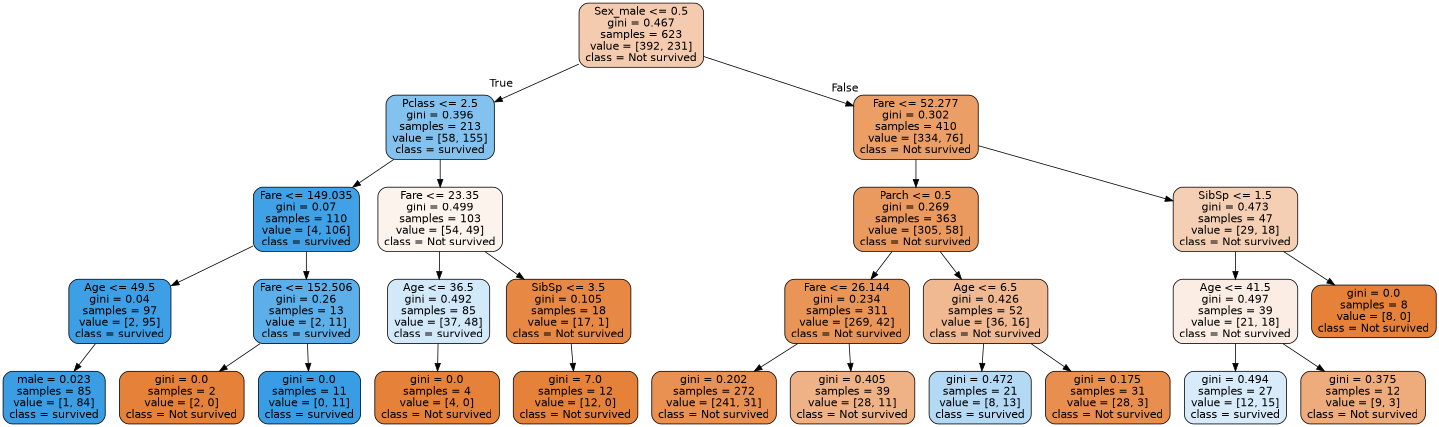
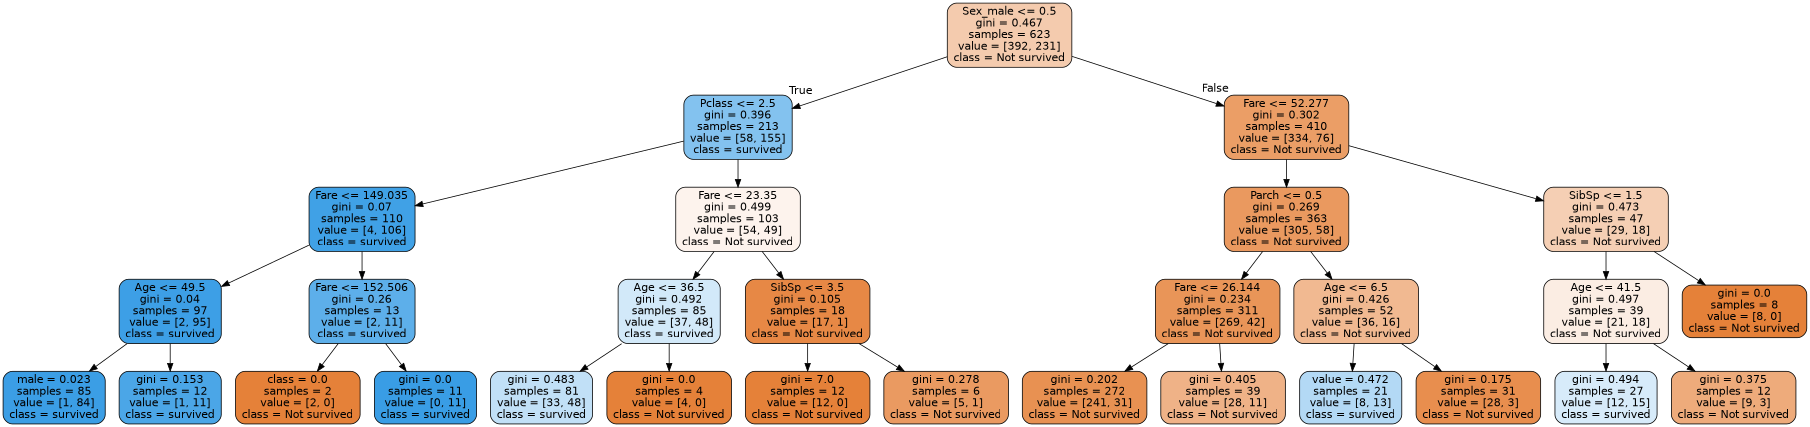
none -> (170, 398)
(182, 398) -> (298, 398)
none -> (542, 398)
none -> (946, 398)
(980, 398) -> (1351, 398)
